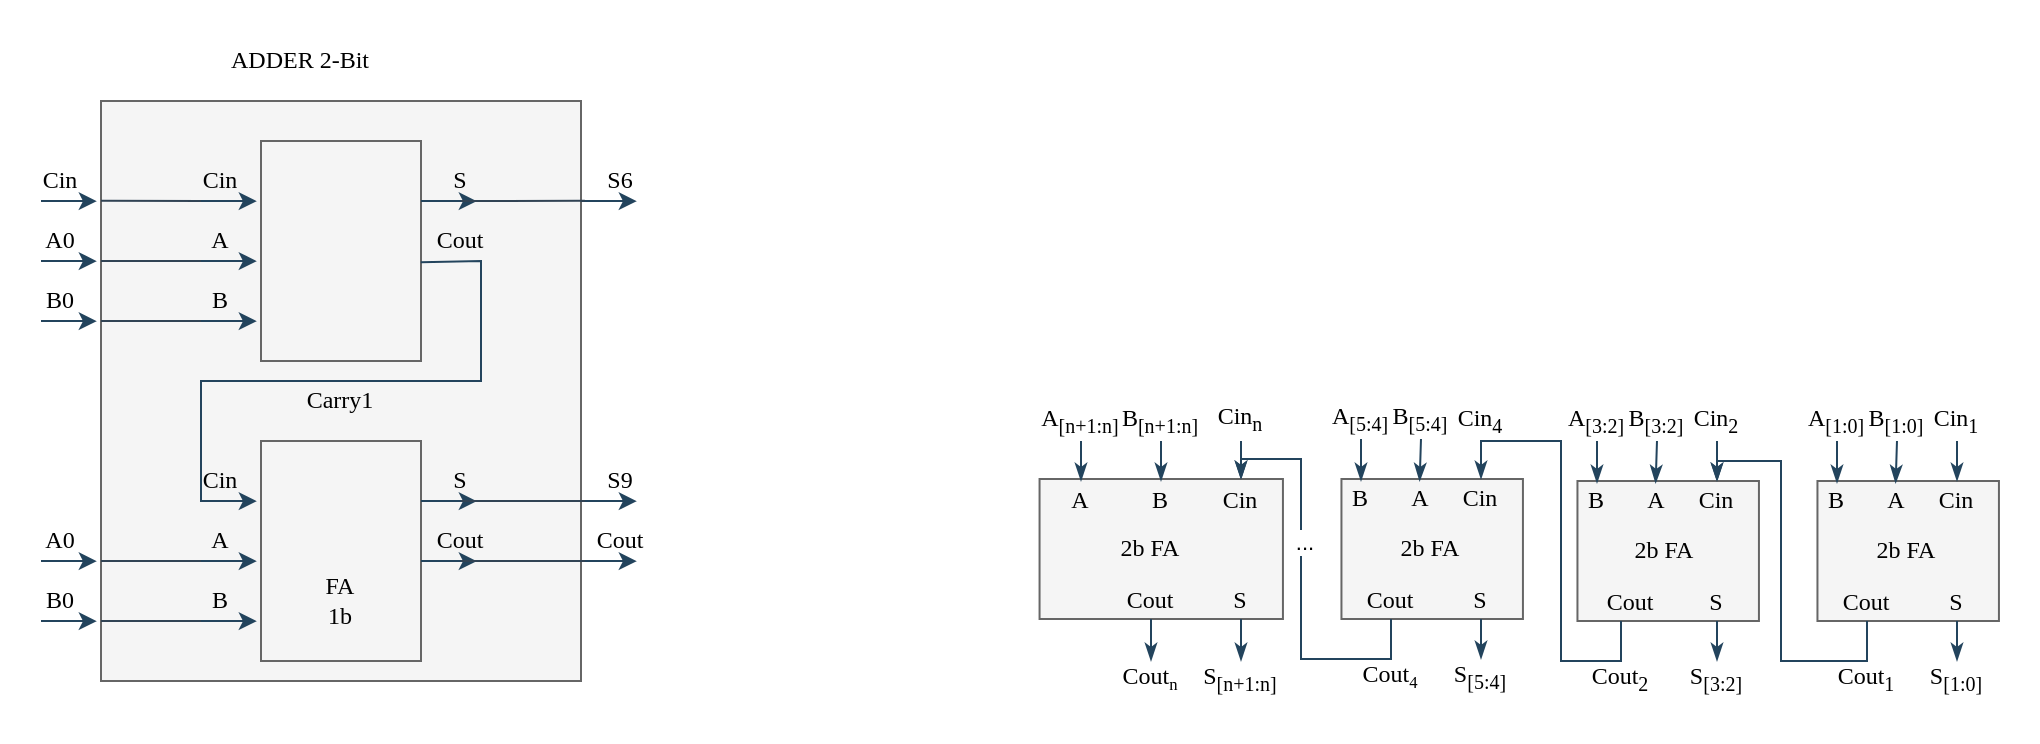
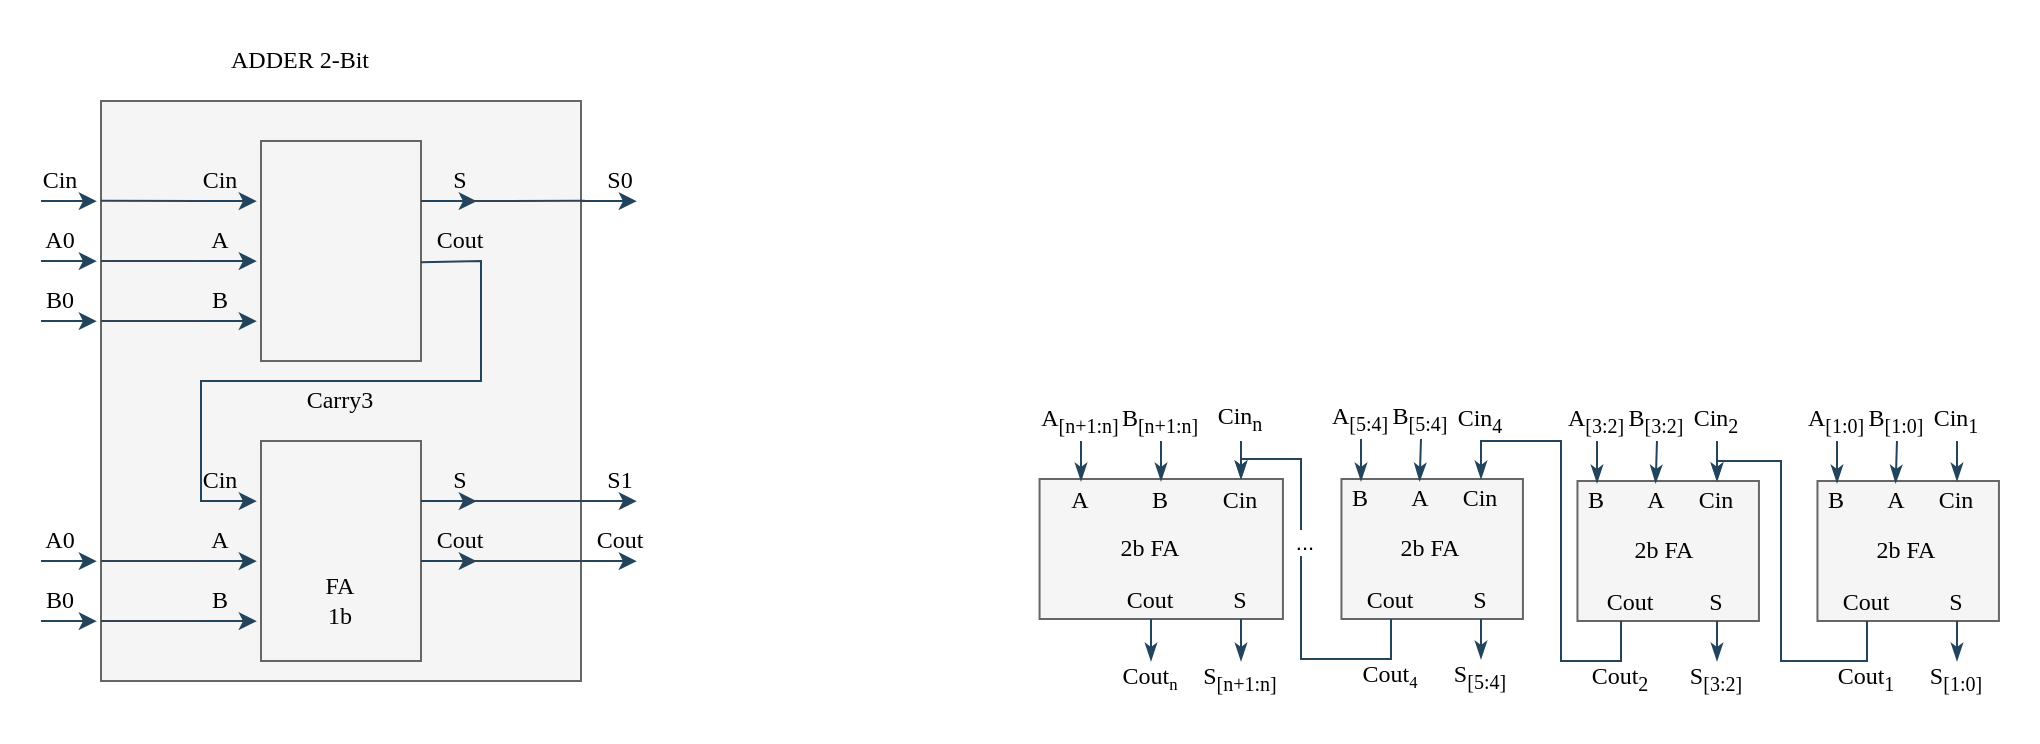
(621, 181) -> (621, 181)
(341, 401) -> (341, 401)
(621, 481) -> (621, 481)
